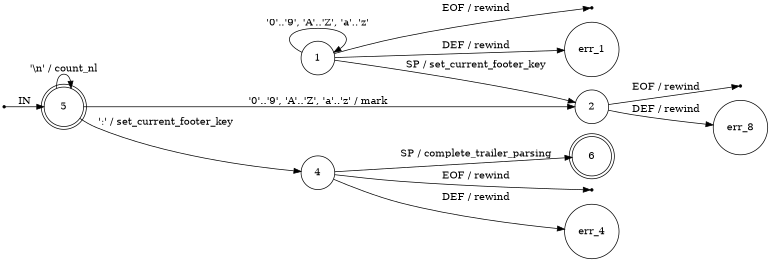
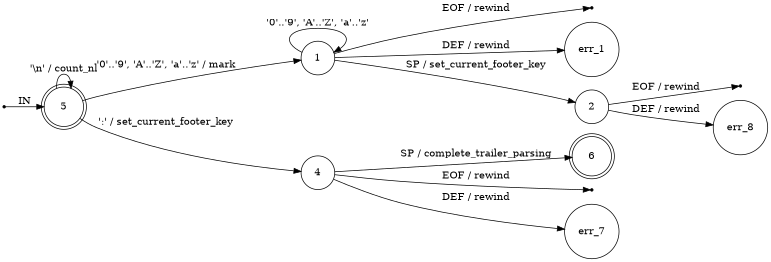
(326, 107) -> (188, 78)
(592, 231) -> (592, 231)
